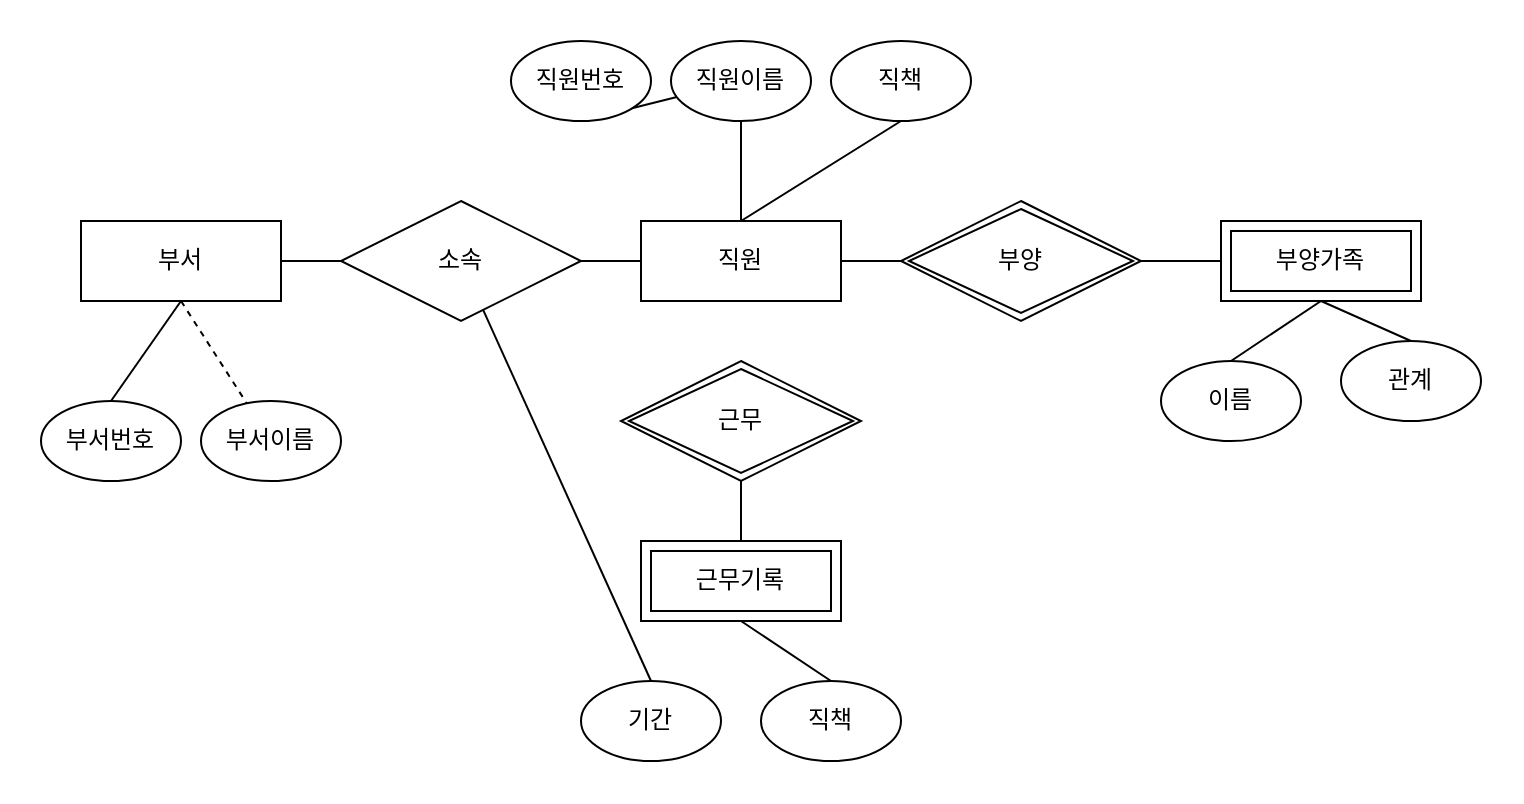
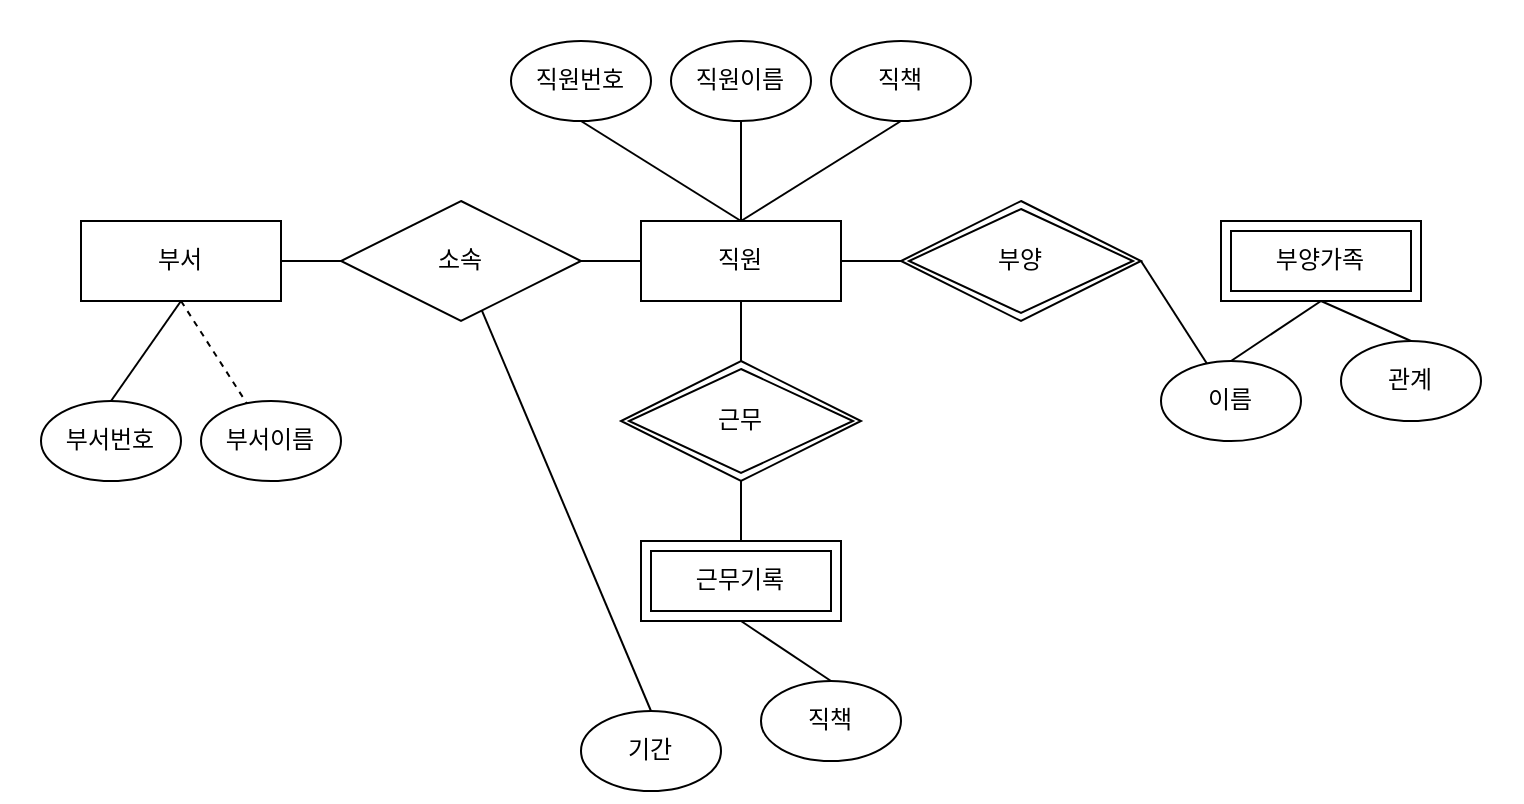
(654, 103) -> (659, 170)
(1181, 261) -> (1174, 312)
none -> (741, 331)
(651, 721) -> (651, 751)
